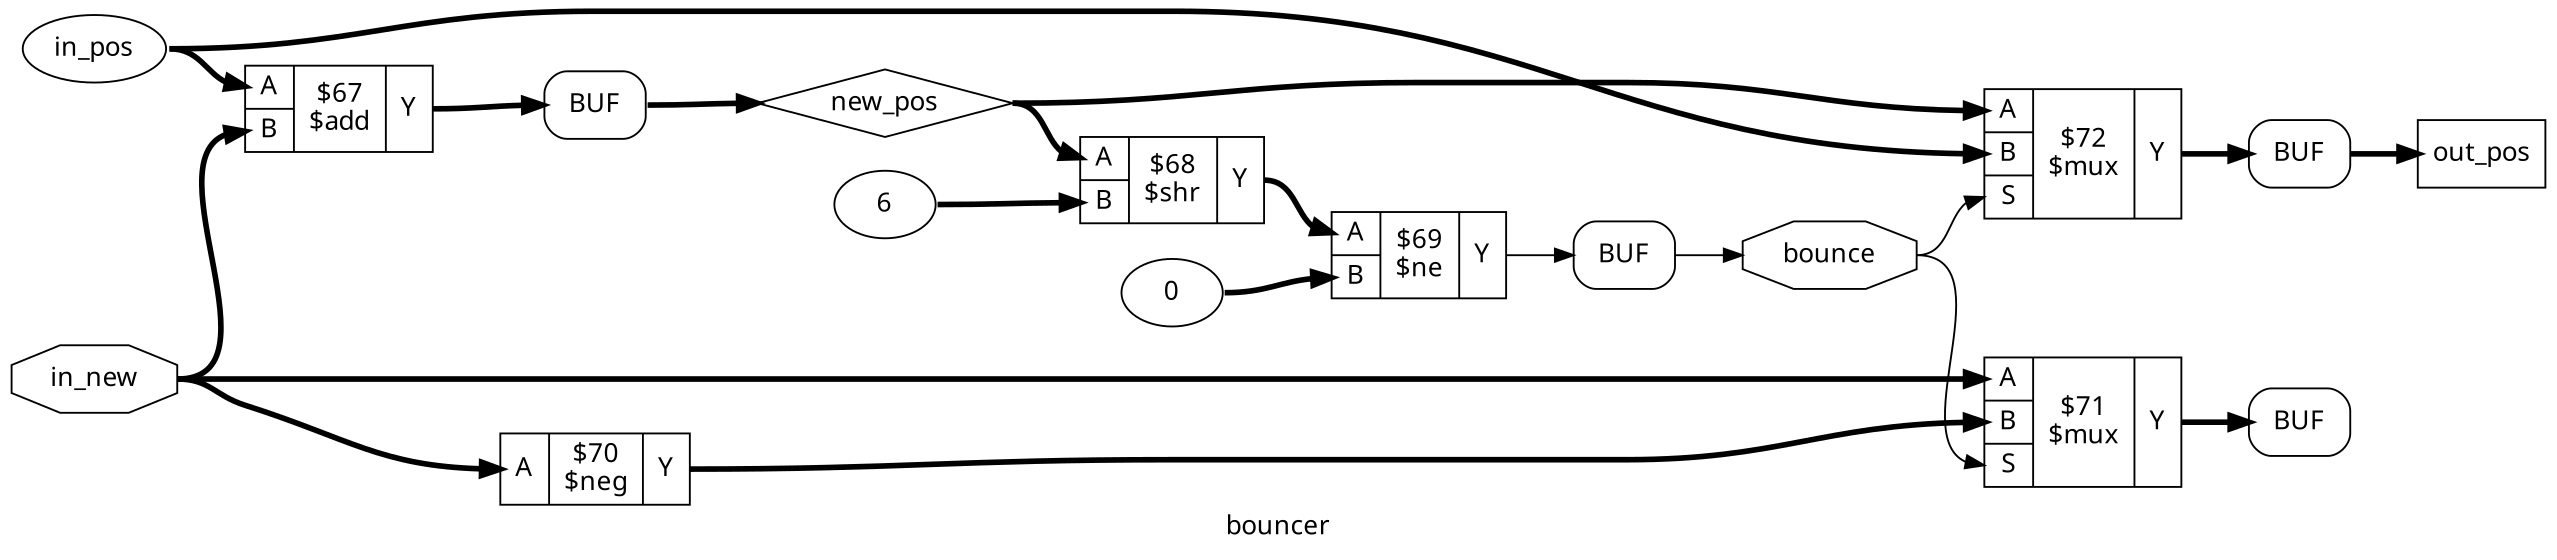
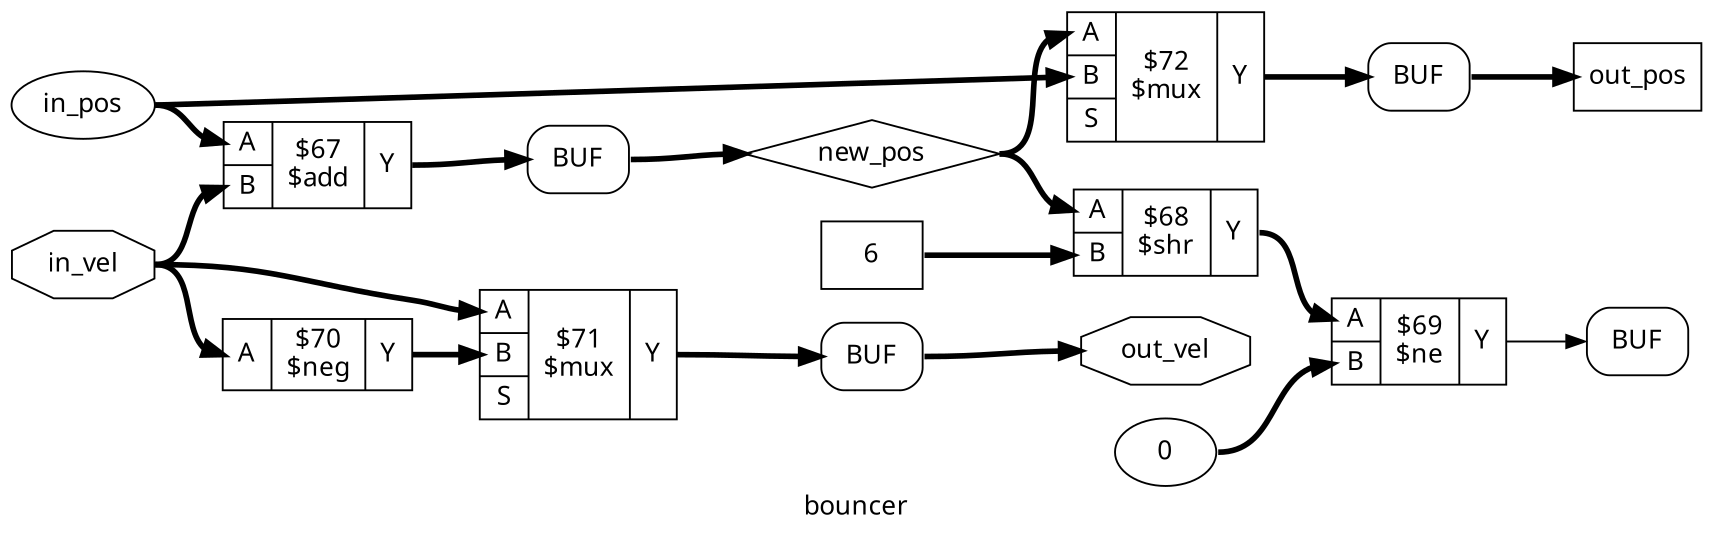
(885, 205) -> (872, 255)
(1830, 255) -> none
none -> (1166, 351)
(94, 379) -> (83, 265)
